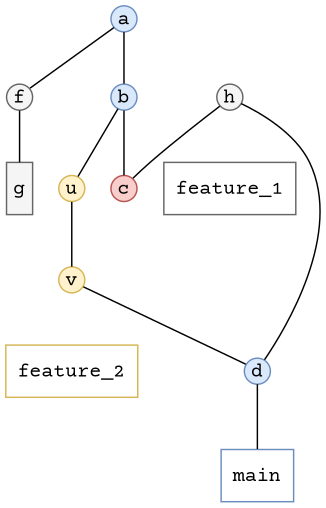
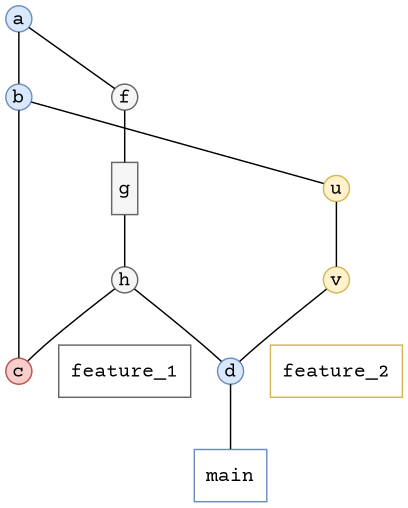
none -> (125, 241)
